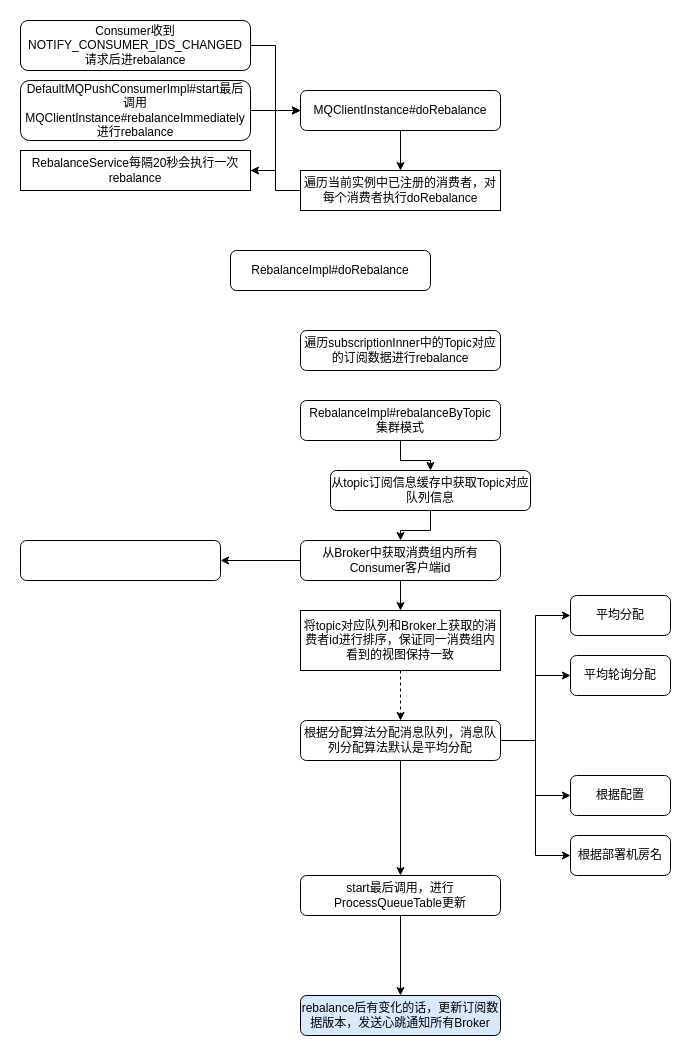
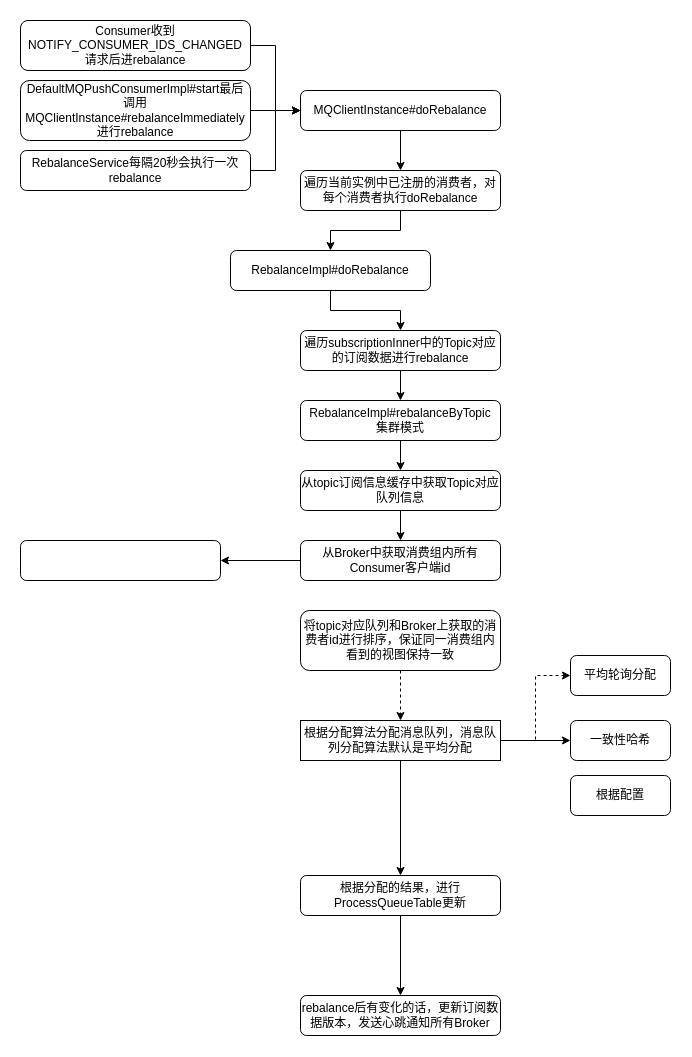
(136, 171) -> (136, 171)
(279, 191) -> (370, 231)
(401, 191) -> (401, 191)
none -> (362, 311)
none -> (401, 390)
(431, 491) -> (401, 491)
(401, 600) -> none
(621, 616) -> none
(536, 631) -> none
(401, 641) -> (401, 641)
(550, 676) -> (550, 676)
(401, 741) -> (401, 741)
none -> (550, 741)
none -> (621, 741)
(550, 796) -> none
(536, 841) -> none
(621, 856) -> none
(401, 896) -> (401, 896)
(401, 1016) -> (401, 1016)
